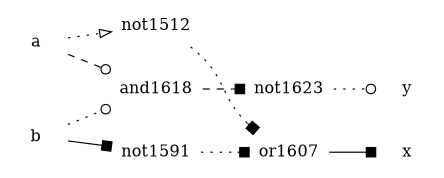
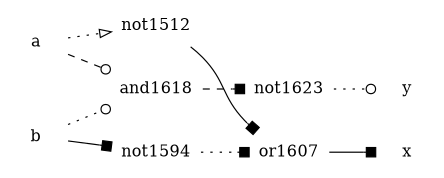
(220, 81) -> (220, 81)
(156, 152) -> (156, 152)
